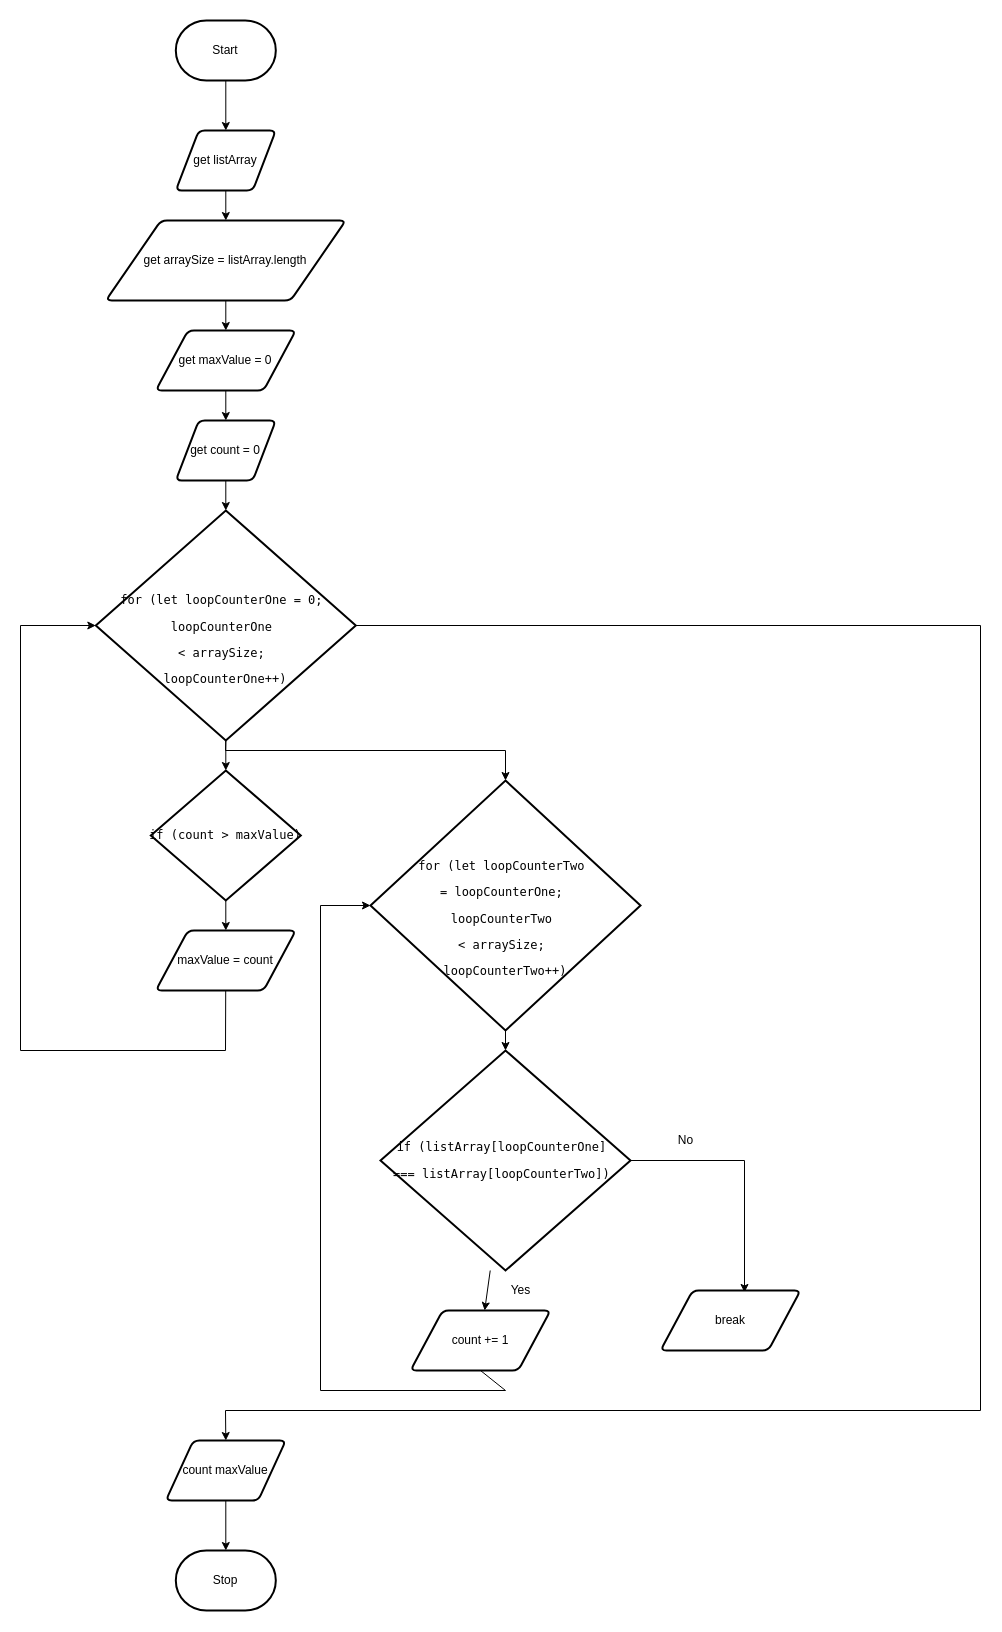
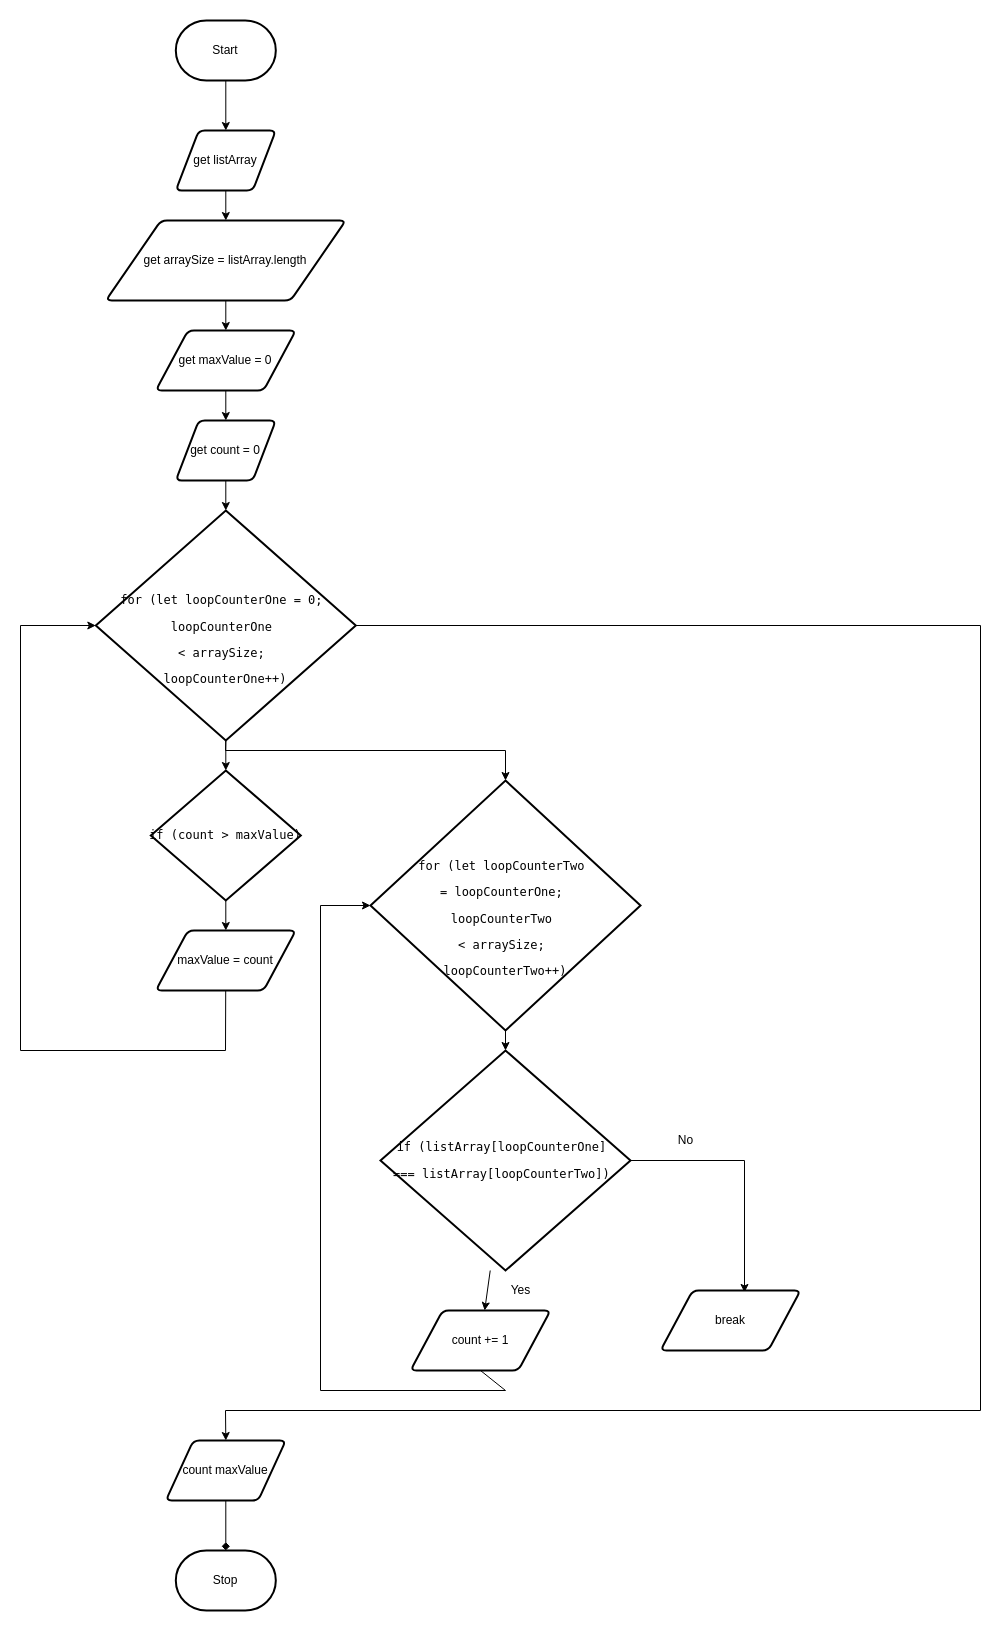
(226, 1542) -> (226, 1541)
